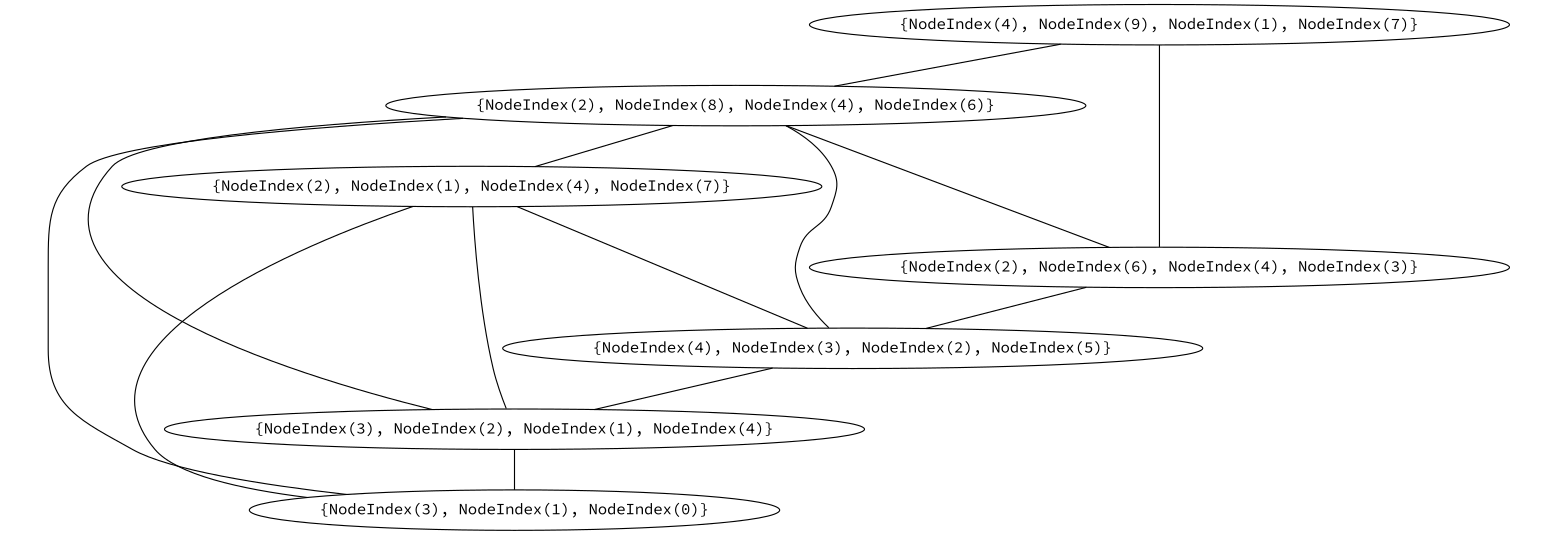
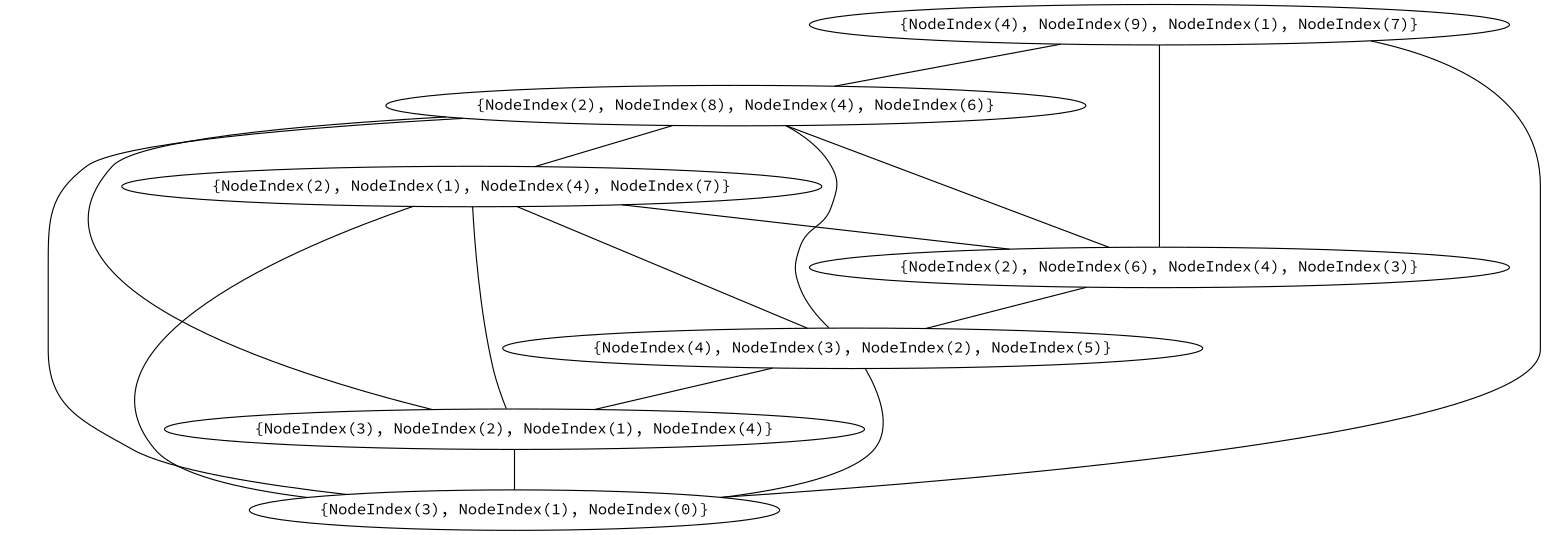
none -> (806, 226)
none -> (1342, 430)
none -> (842, 470)
